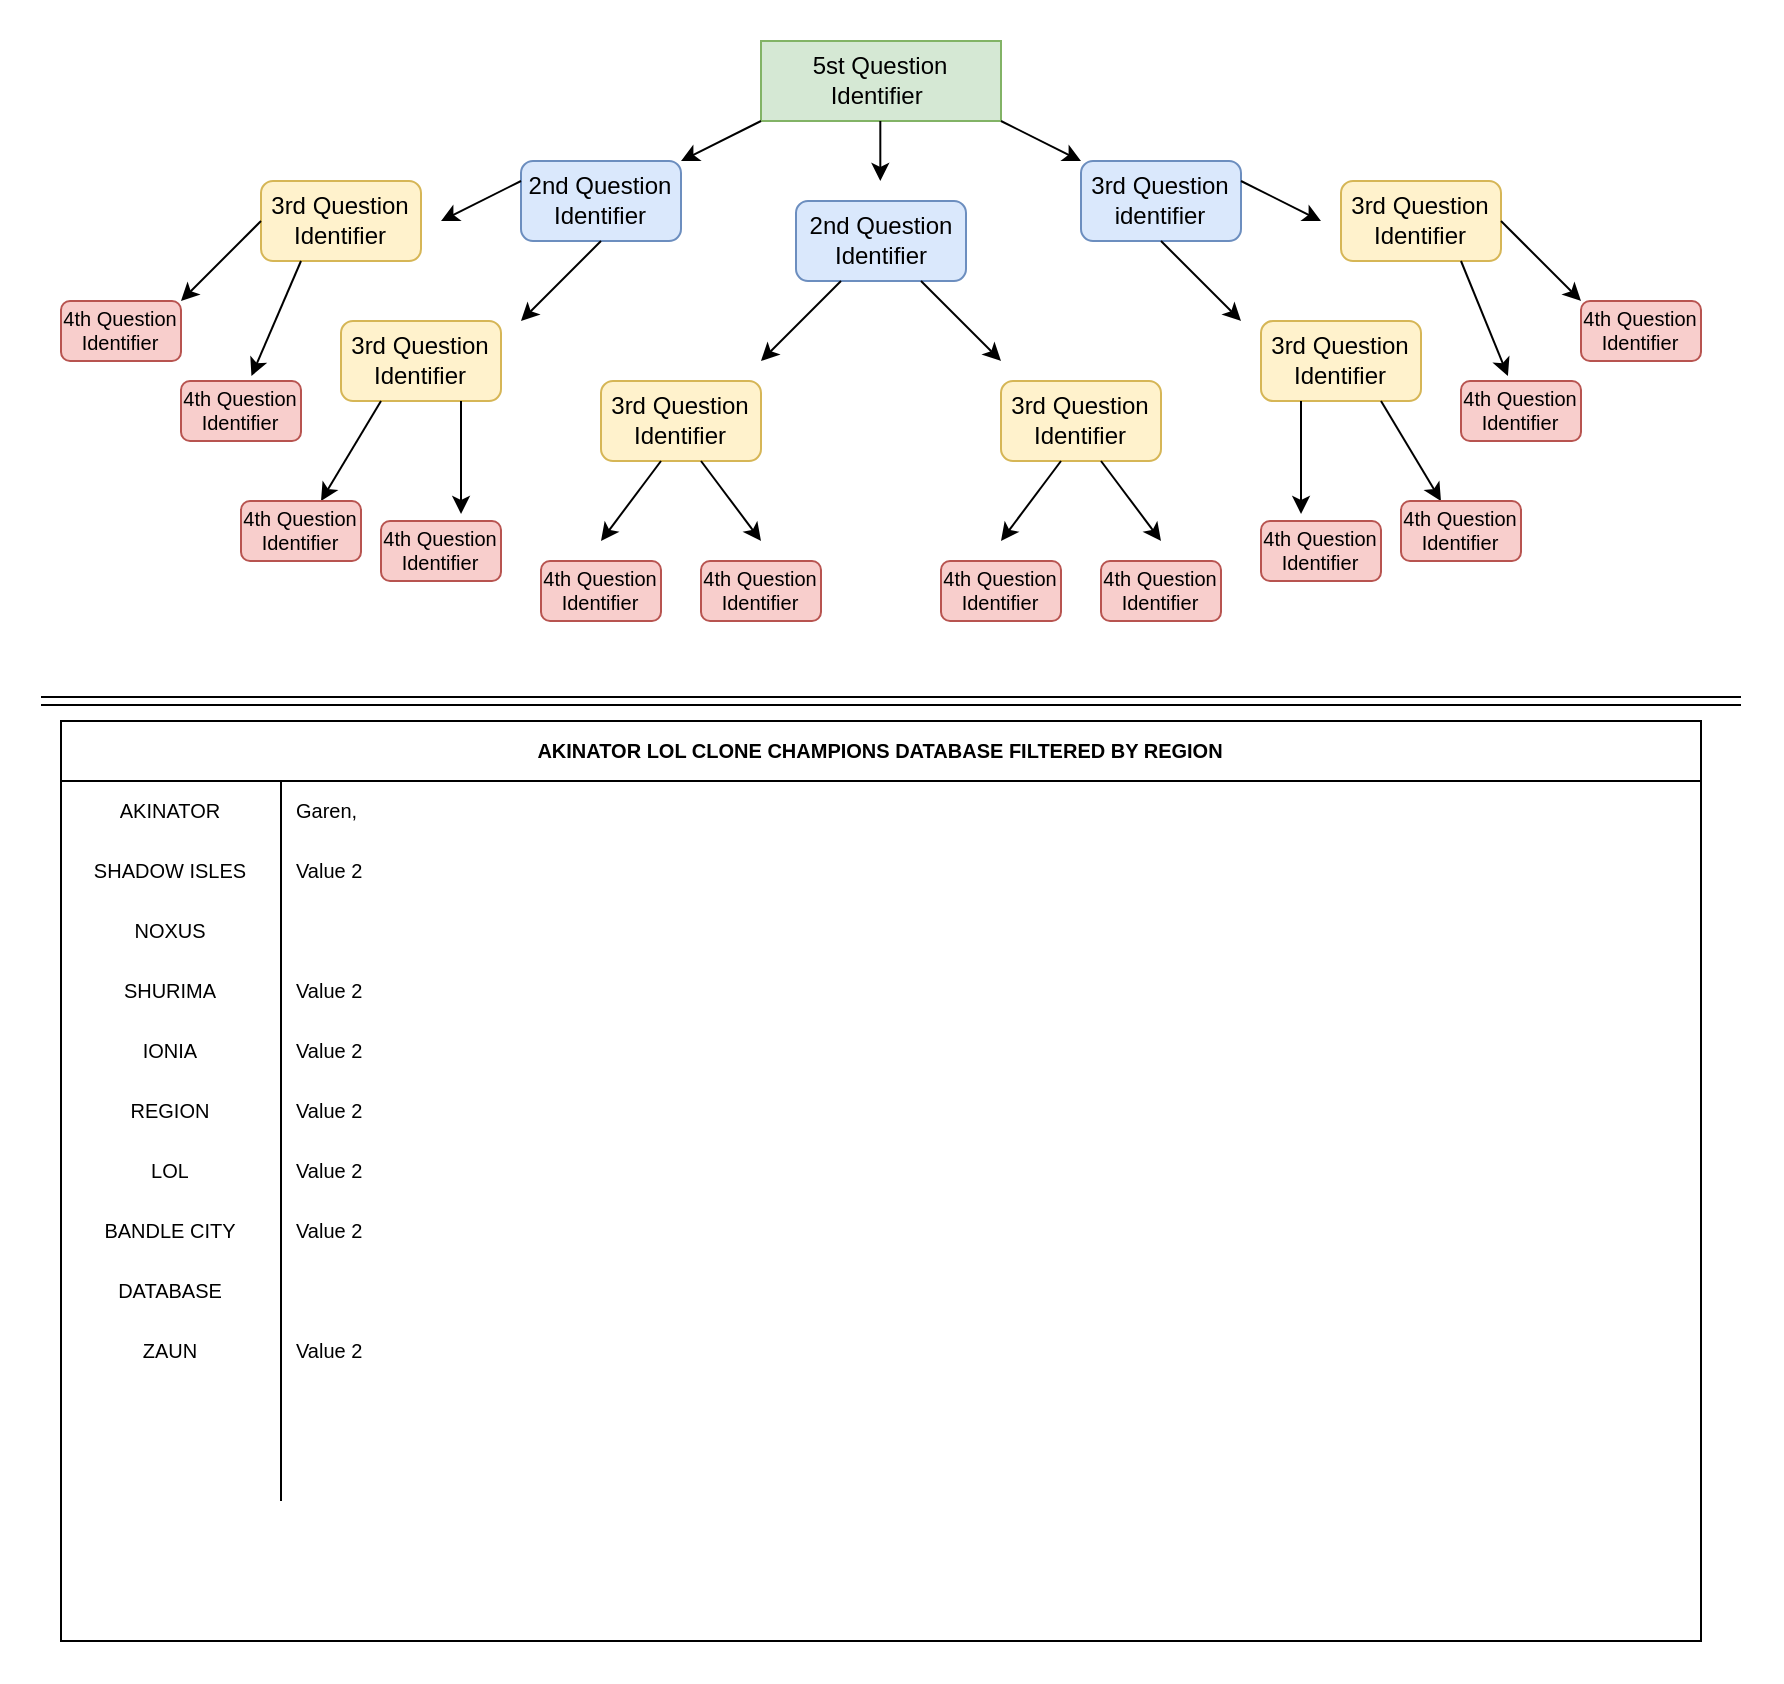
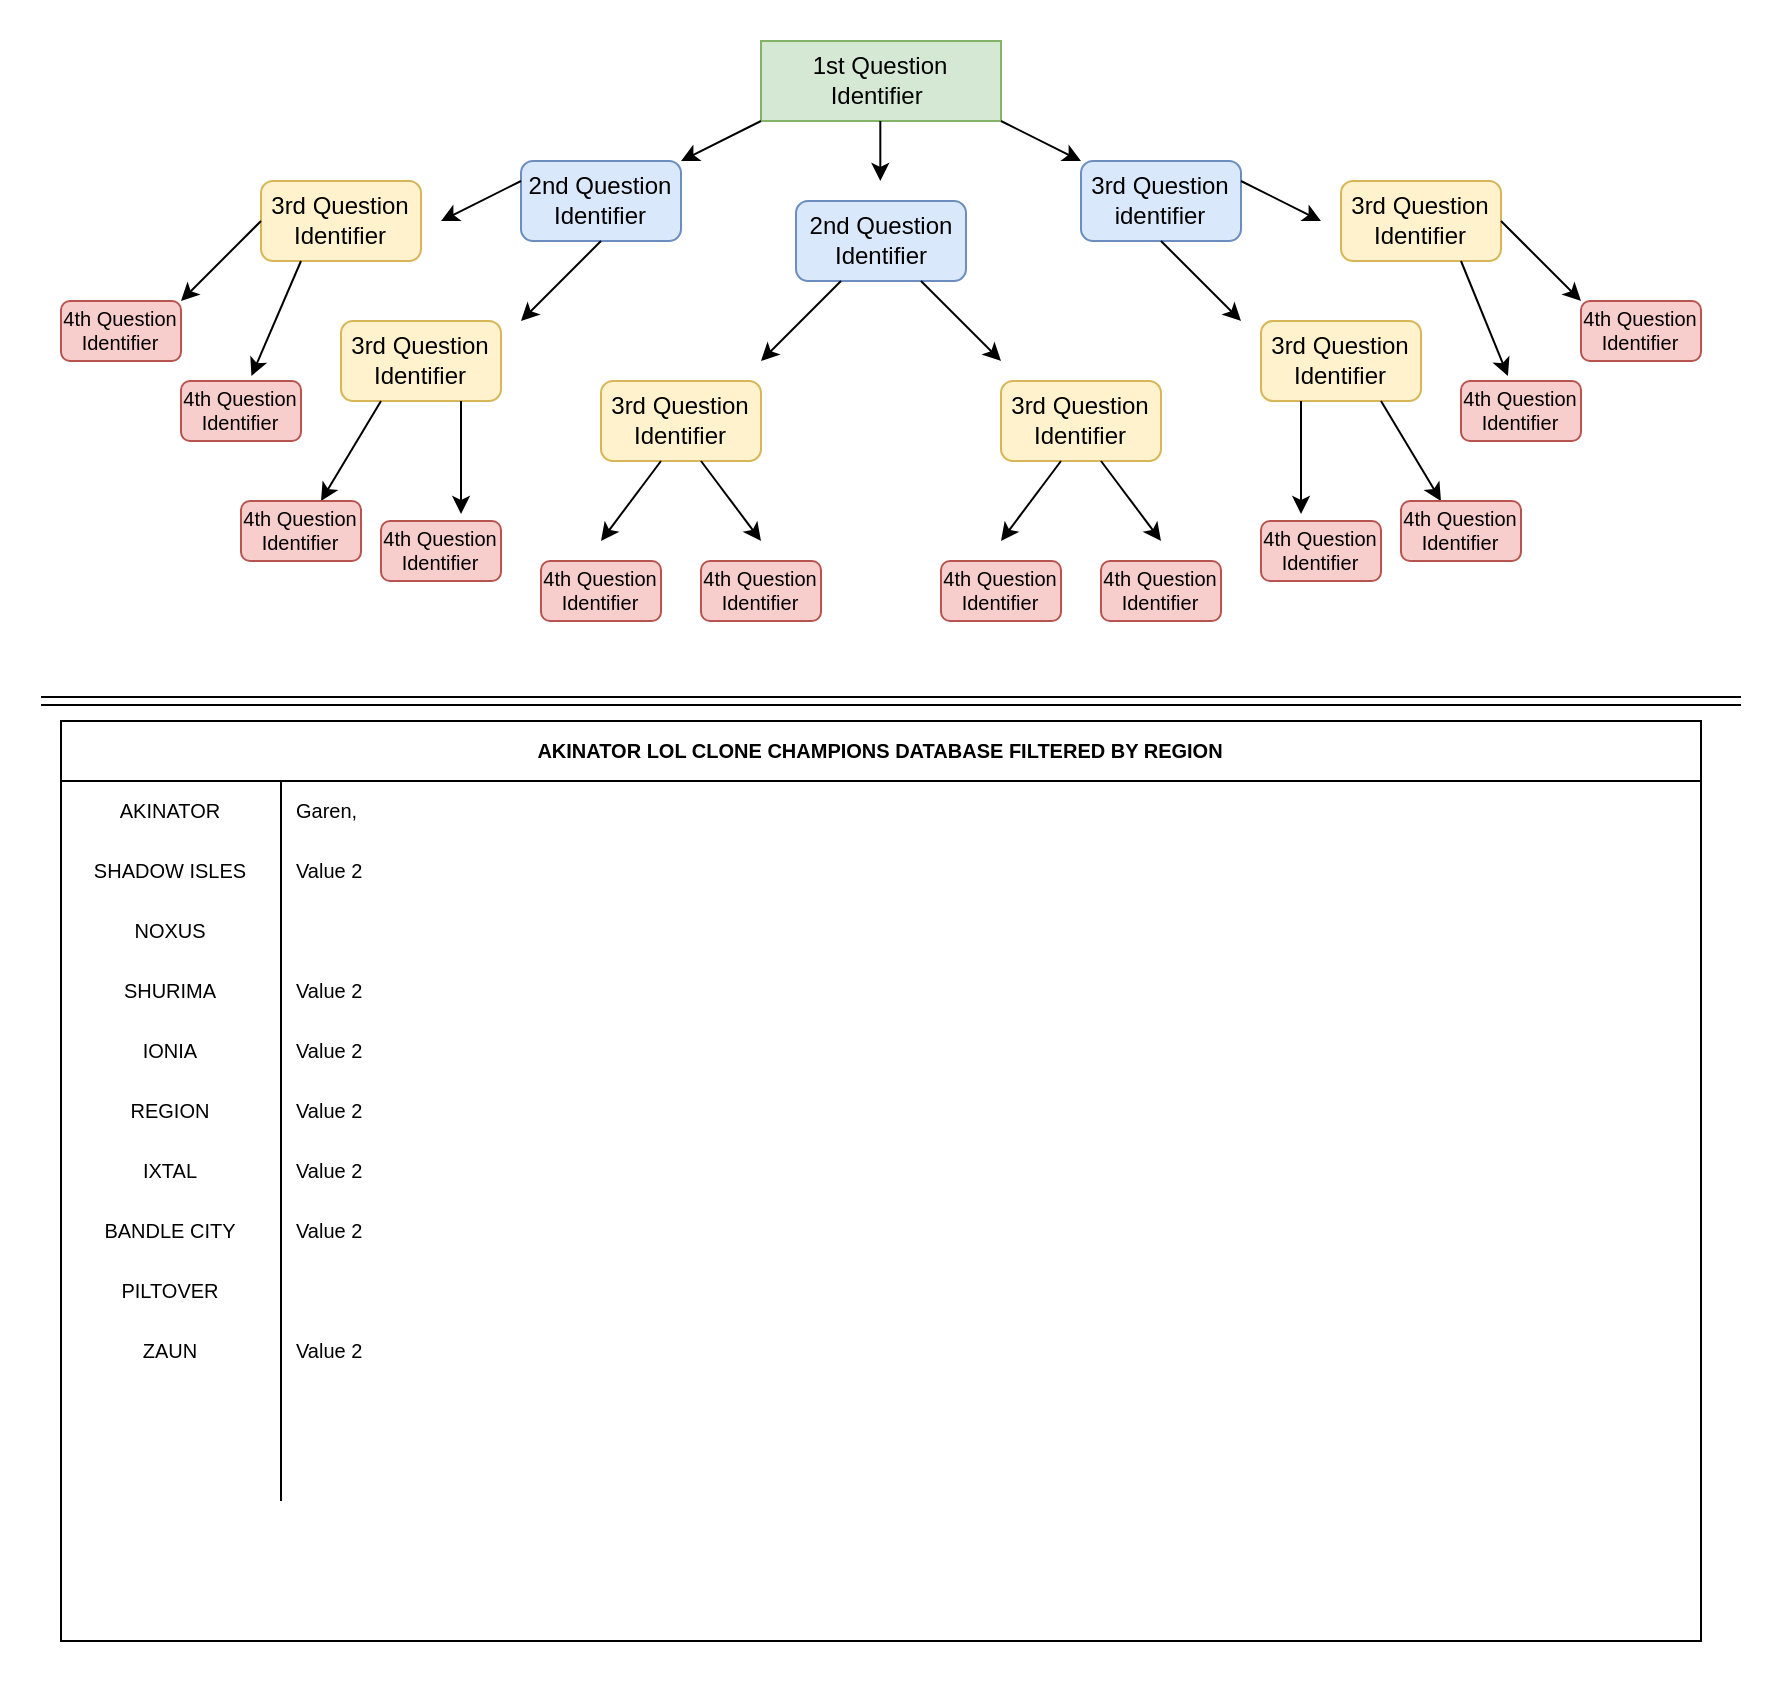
(881, 81) -> (881, 81)
(171, 1171) -> (171, 1171)
(171, 1291) -> (171, 1291)
